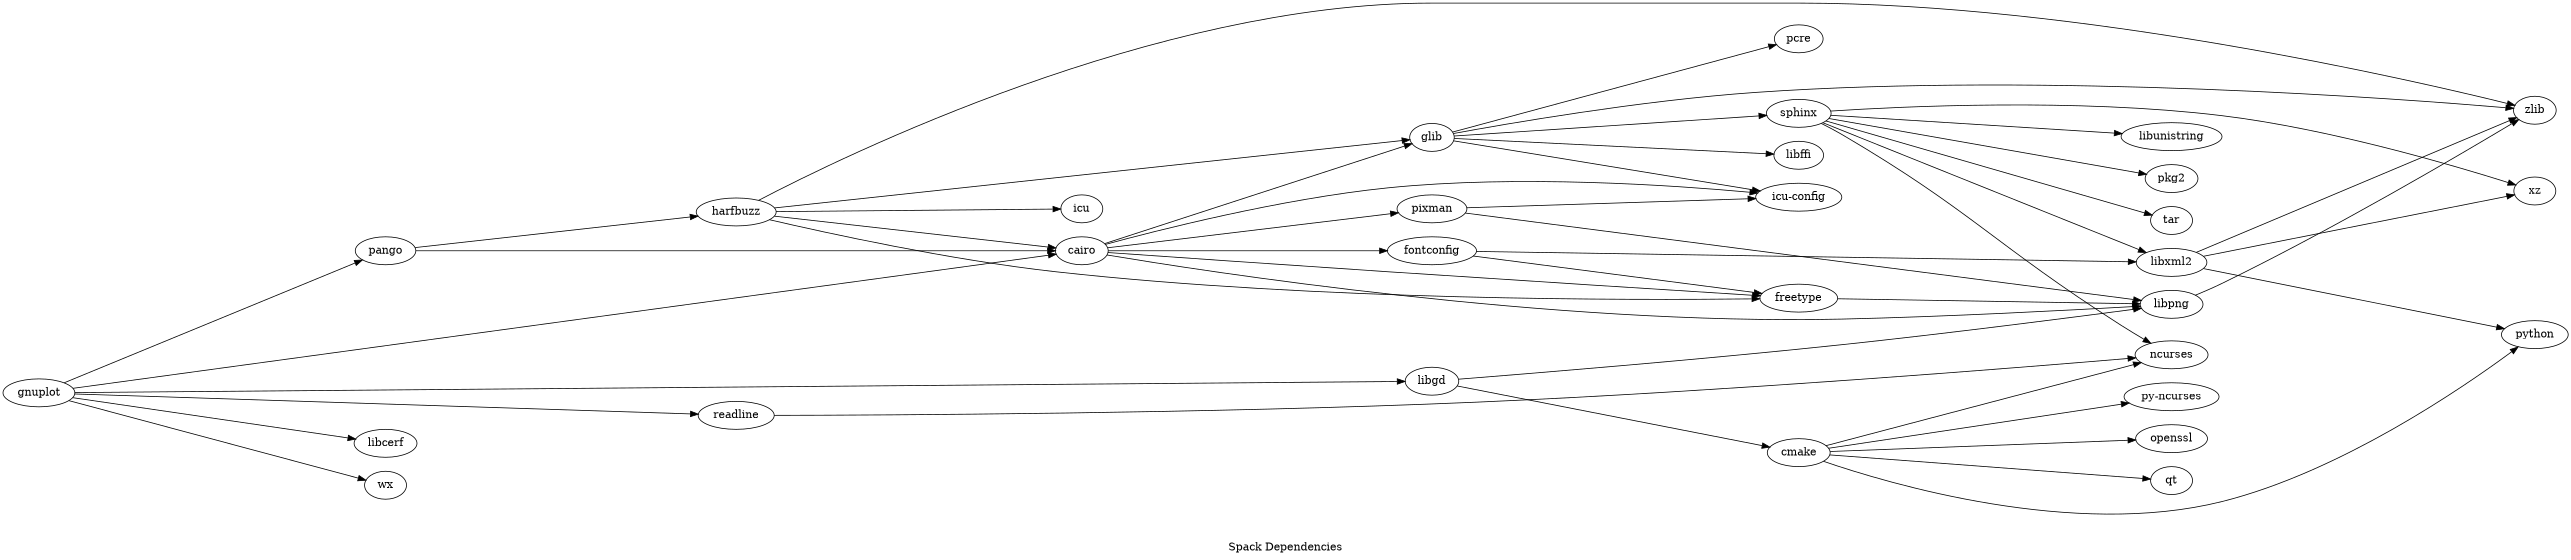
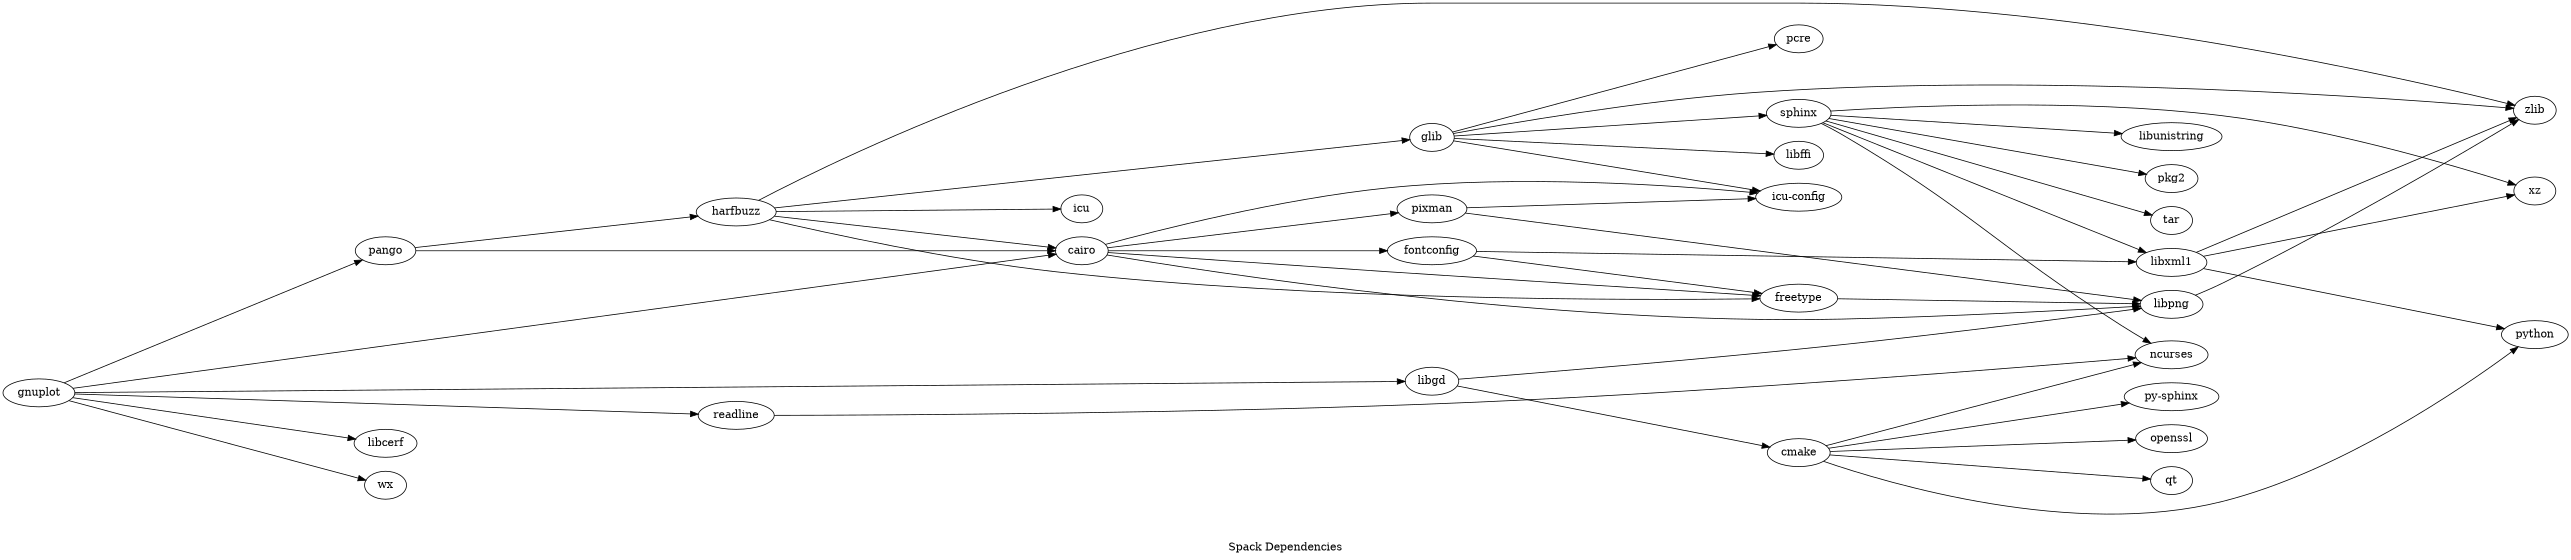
(1255, 195) -> none
(2172, 262) -> (2172, 262)
(2172, 397) -> (2172, 397)
